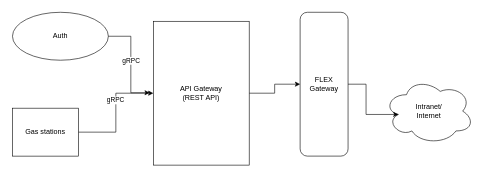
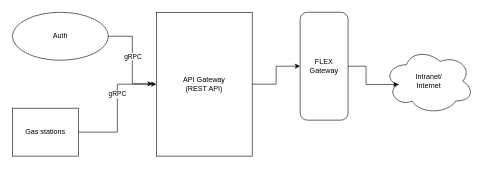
(324, 84) -> (324, 66)
(201, 93) -> (204, 84)
(429, 111) -> (429, 81)
